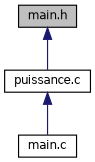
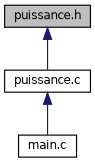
(48, 16) -> (48, 16)
